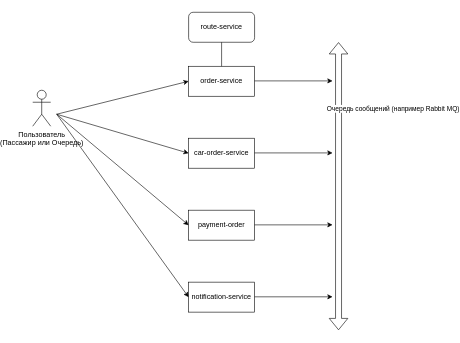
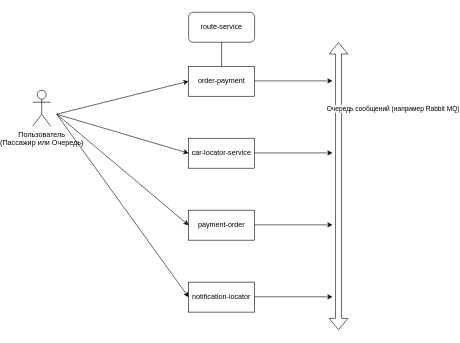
(222, 81) -> (222, 81)
(222, 153) -> (222, 153)
(222, 297) -> (222, 297)
